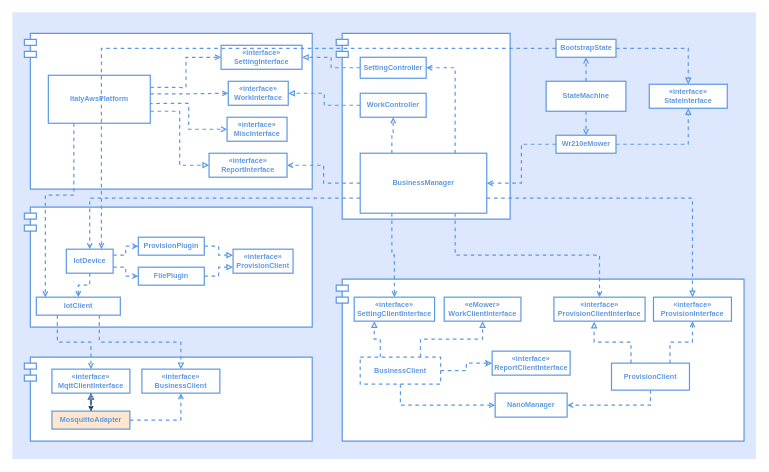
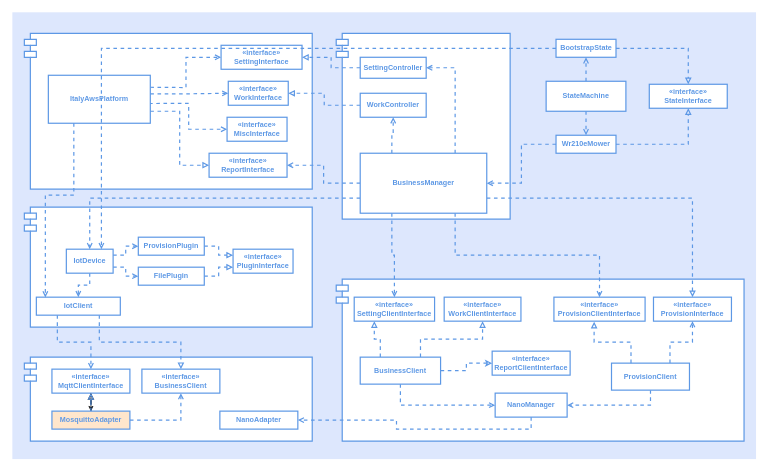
(263, 261) -> (263, 261)
(483, 309) -> (483, 309)
(401, 371) -> (401, 371)
none -> (259, 420)
none -> (418, 429)
